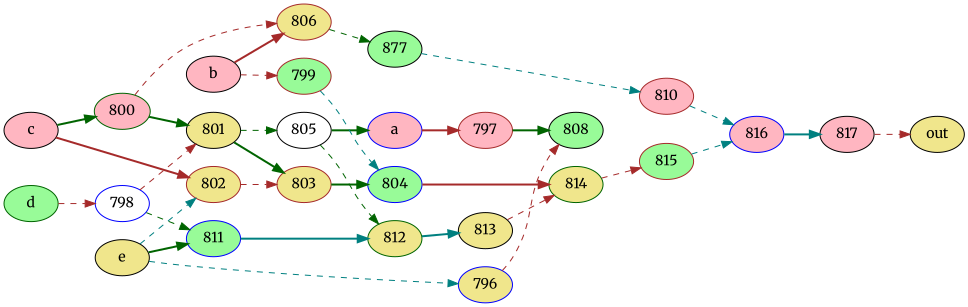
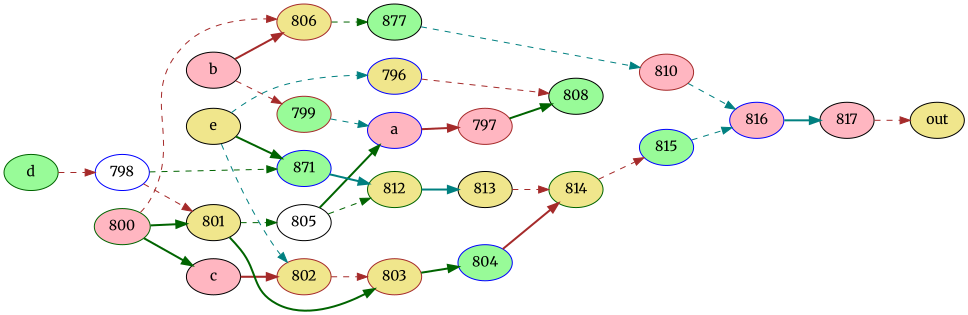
(71, 122) -> (164, 249)
(346, 124) -> (344, 121)
(667, 161) -> (667, 147)
(213, 239) -> (304, 168)
